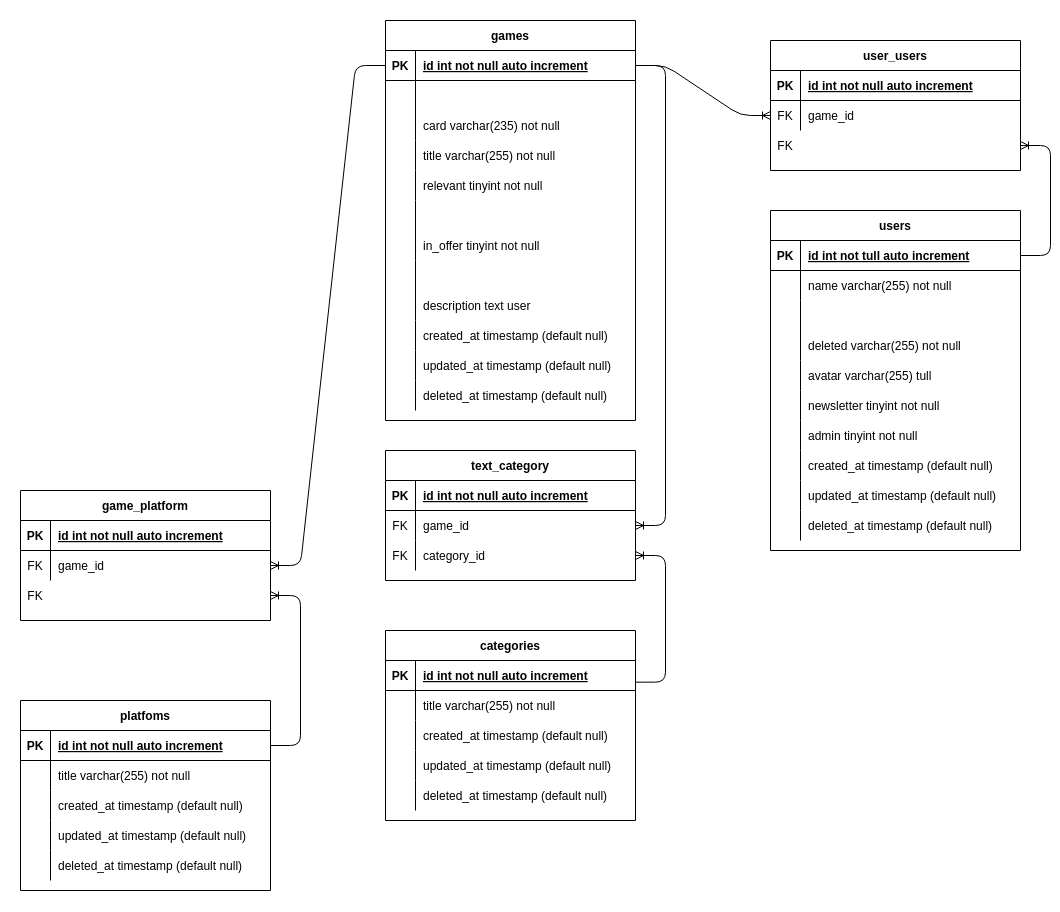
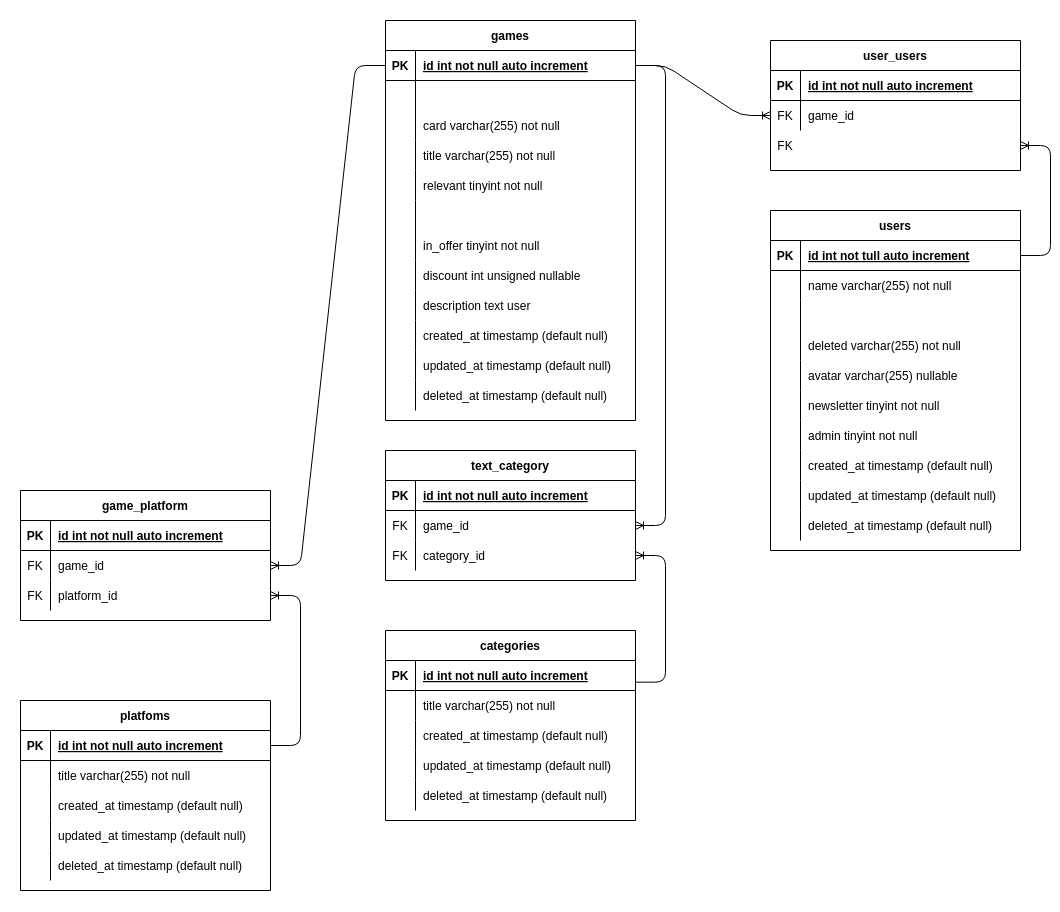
(503, 126) -> (503, 126)
none -> (526, 276)
(882, 376) -> (894, 376)
none -> (161, 596)
